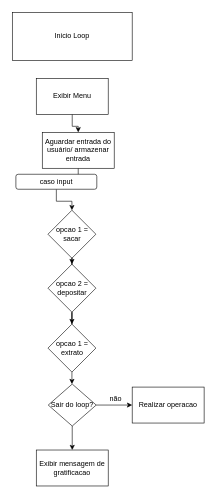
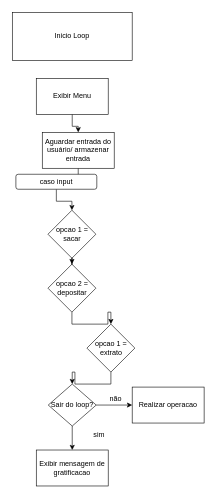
(72, 348) -> (111, 348)
none -> (99, 435)
